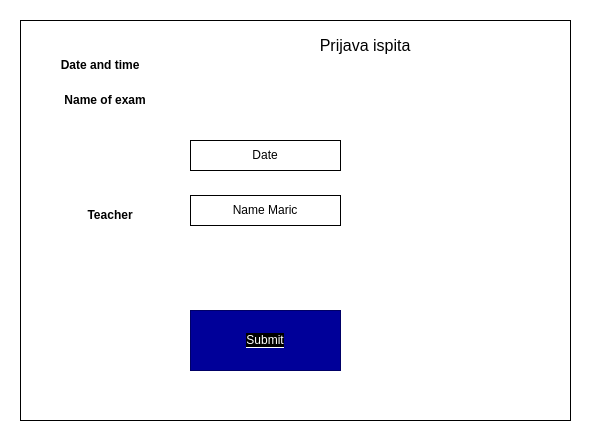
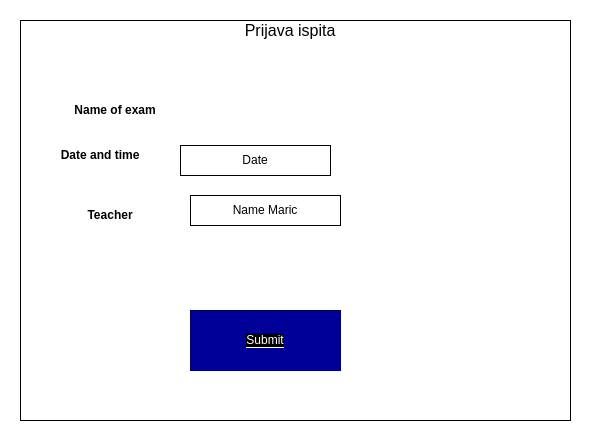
(366, 46) -> (291, 31)
(101, 66) -> (101, 156)
(106, 101) -> (116, 111)
(266, 156) -> (256, 161)
